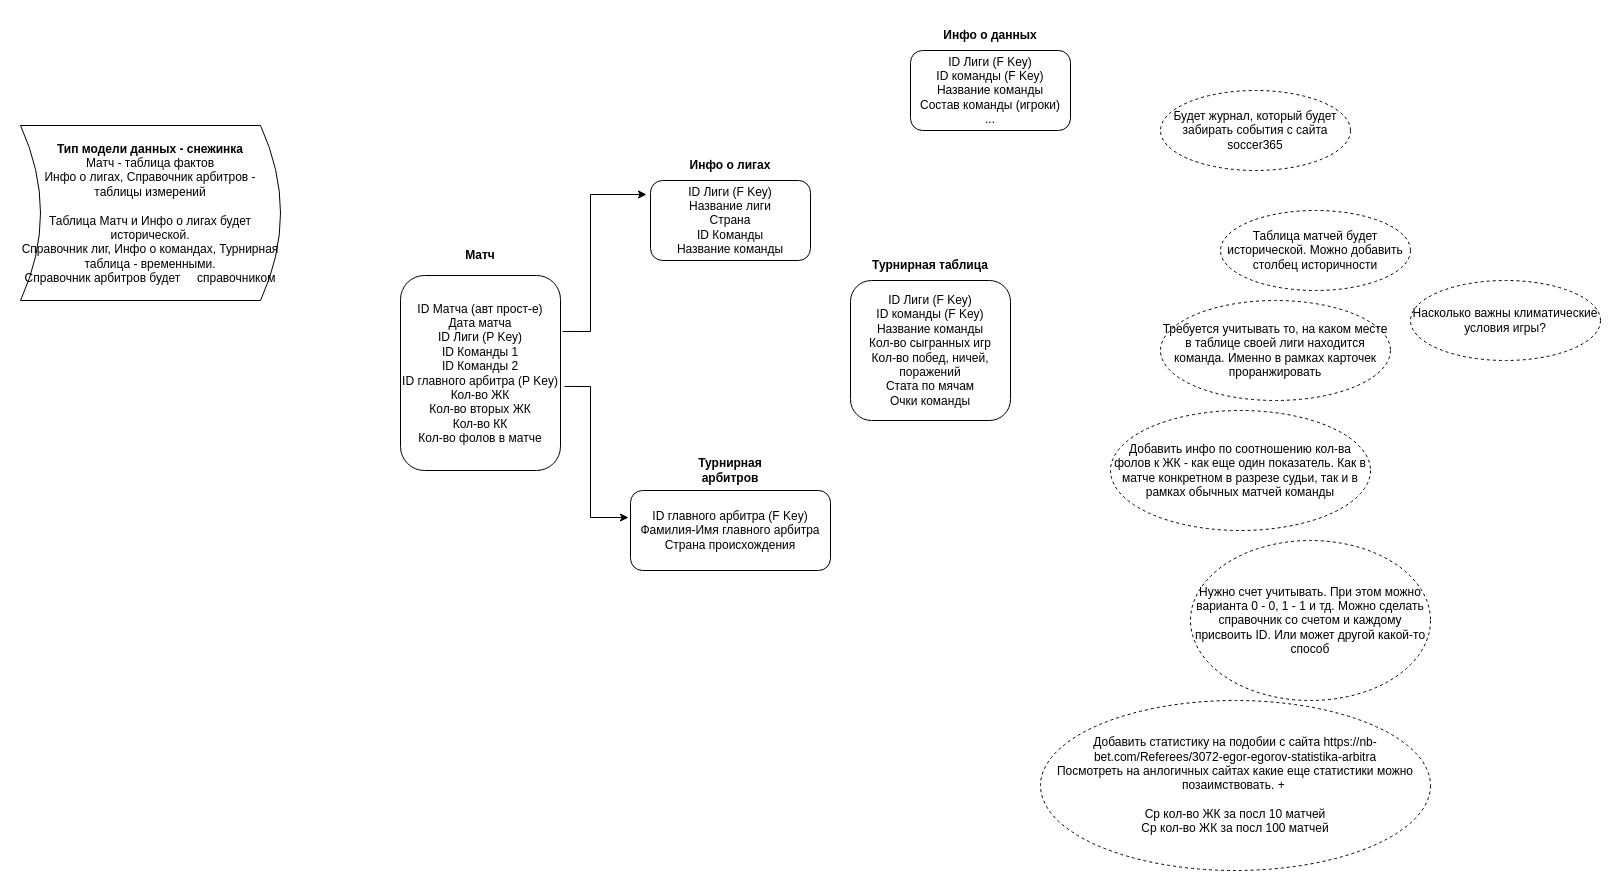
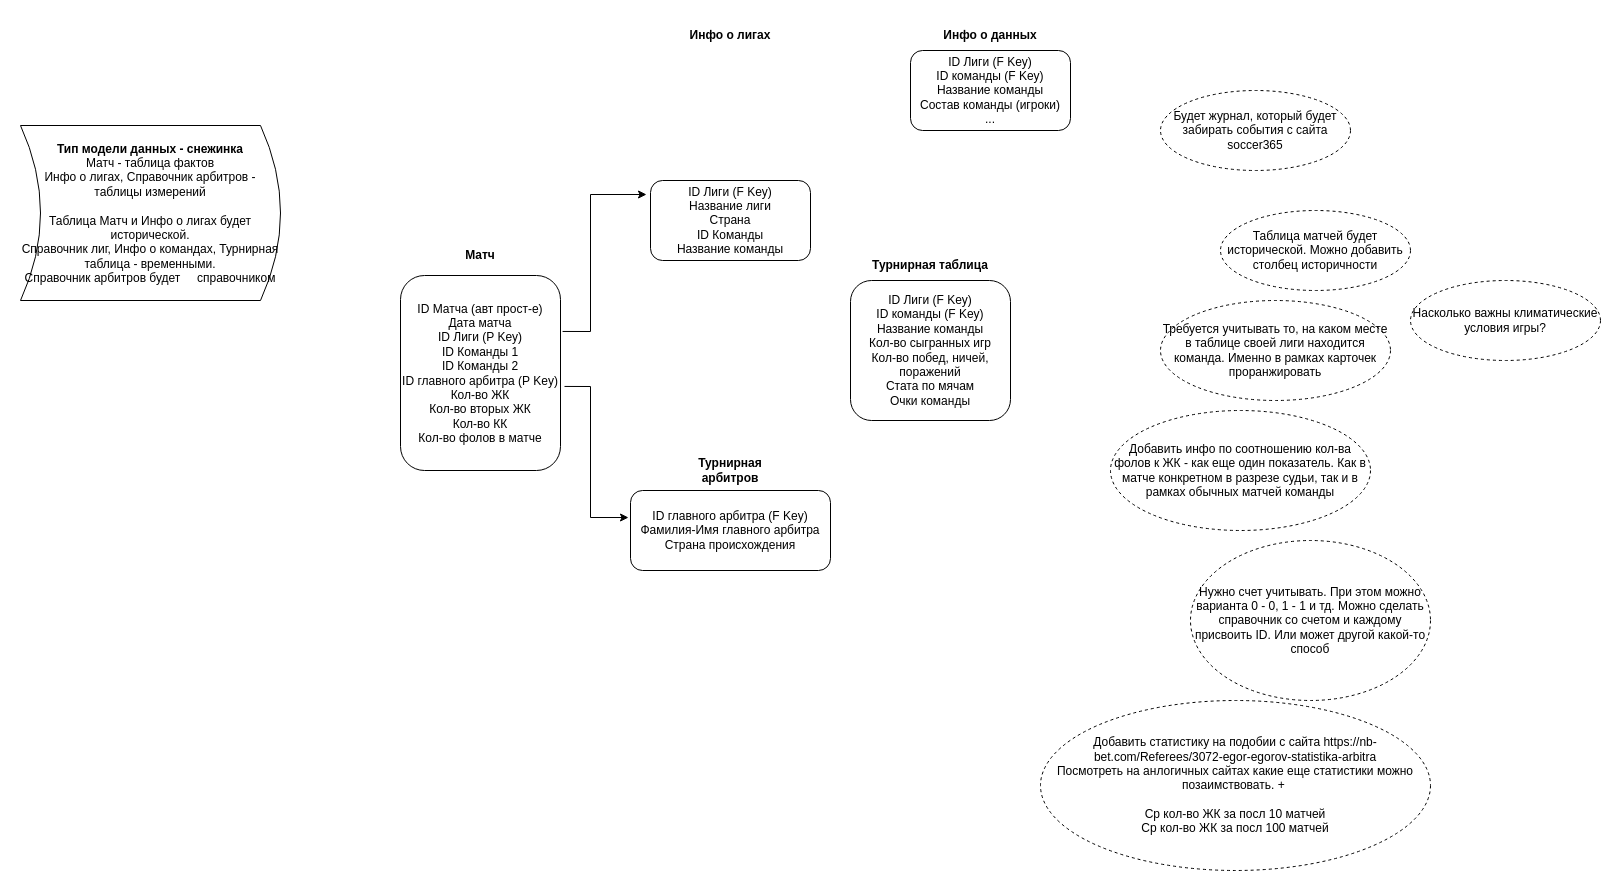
(731, 166) -> (731, 36)
